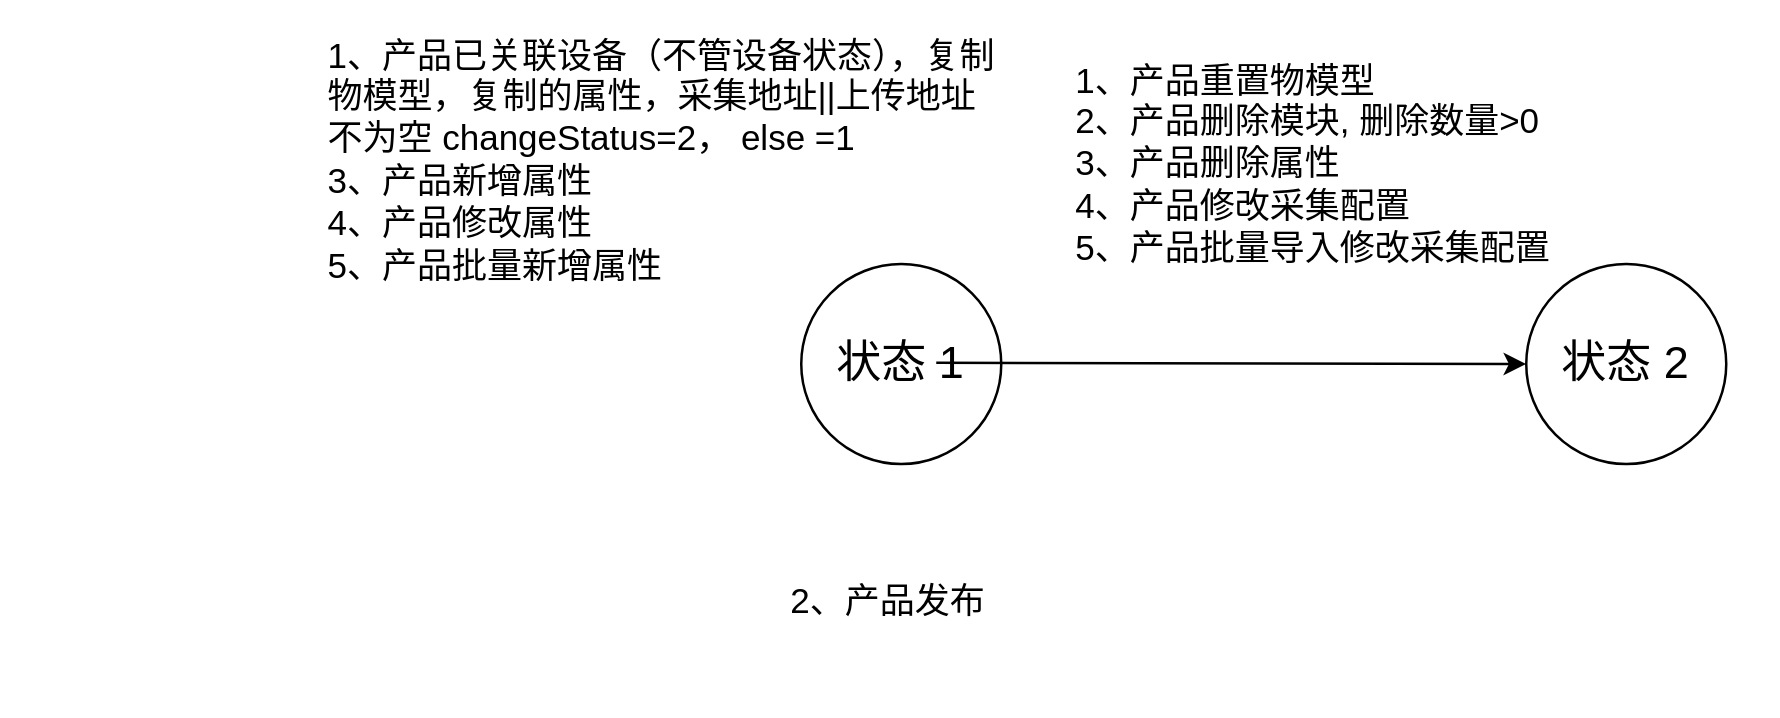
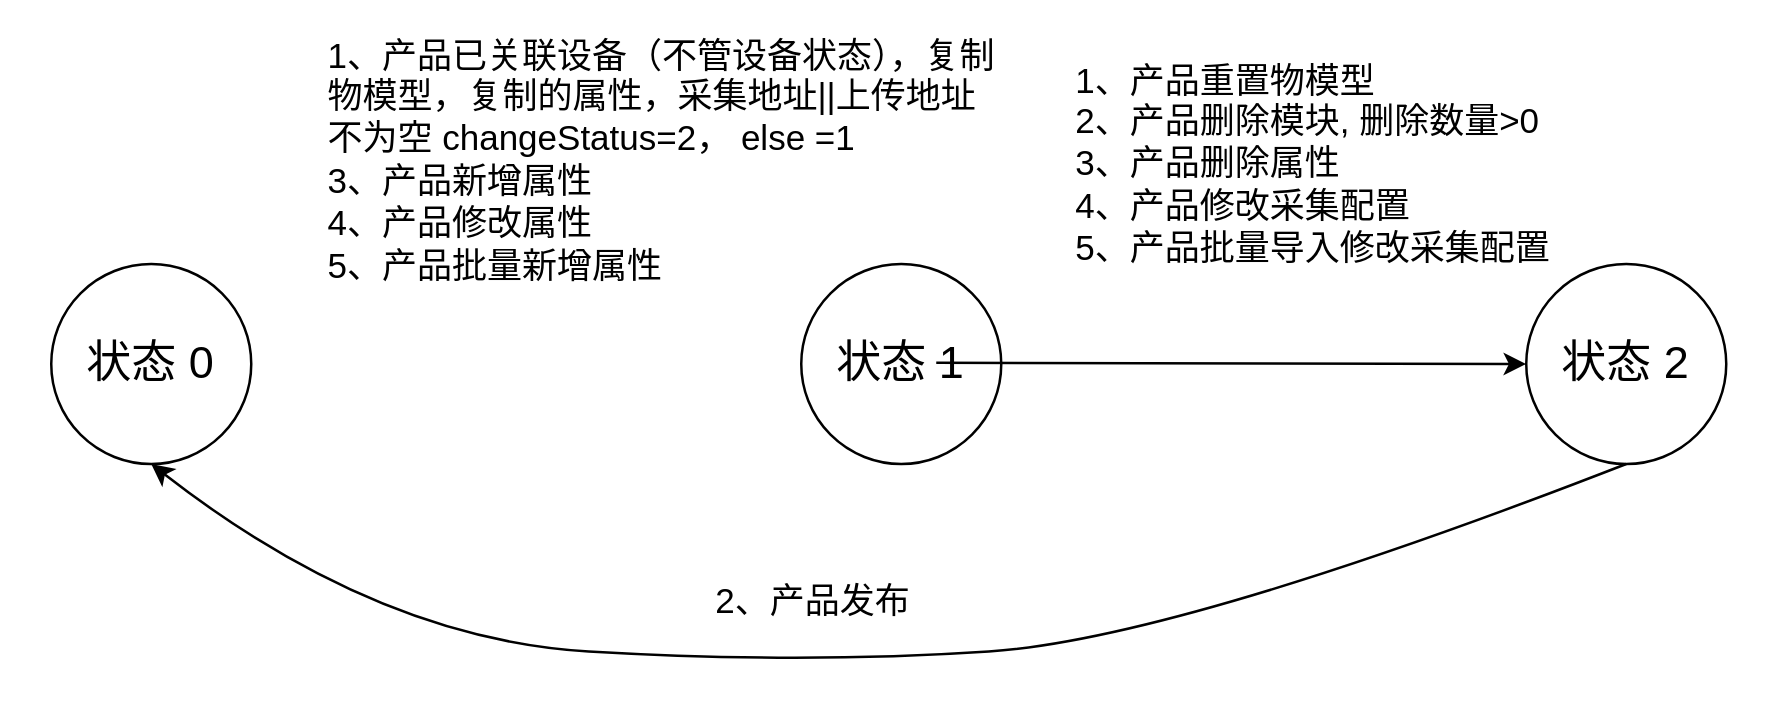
none -> (151, 364)
(889, 601) -> (814, 601)
none -> (889, 656)
